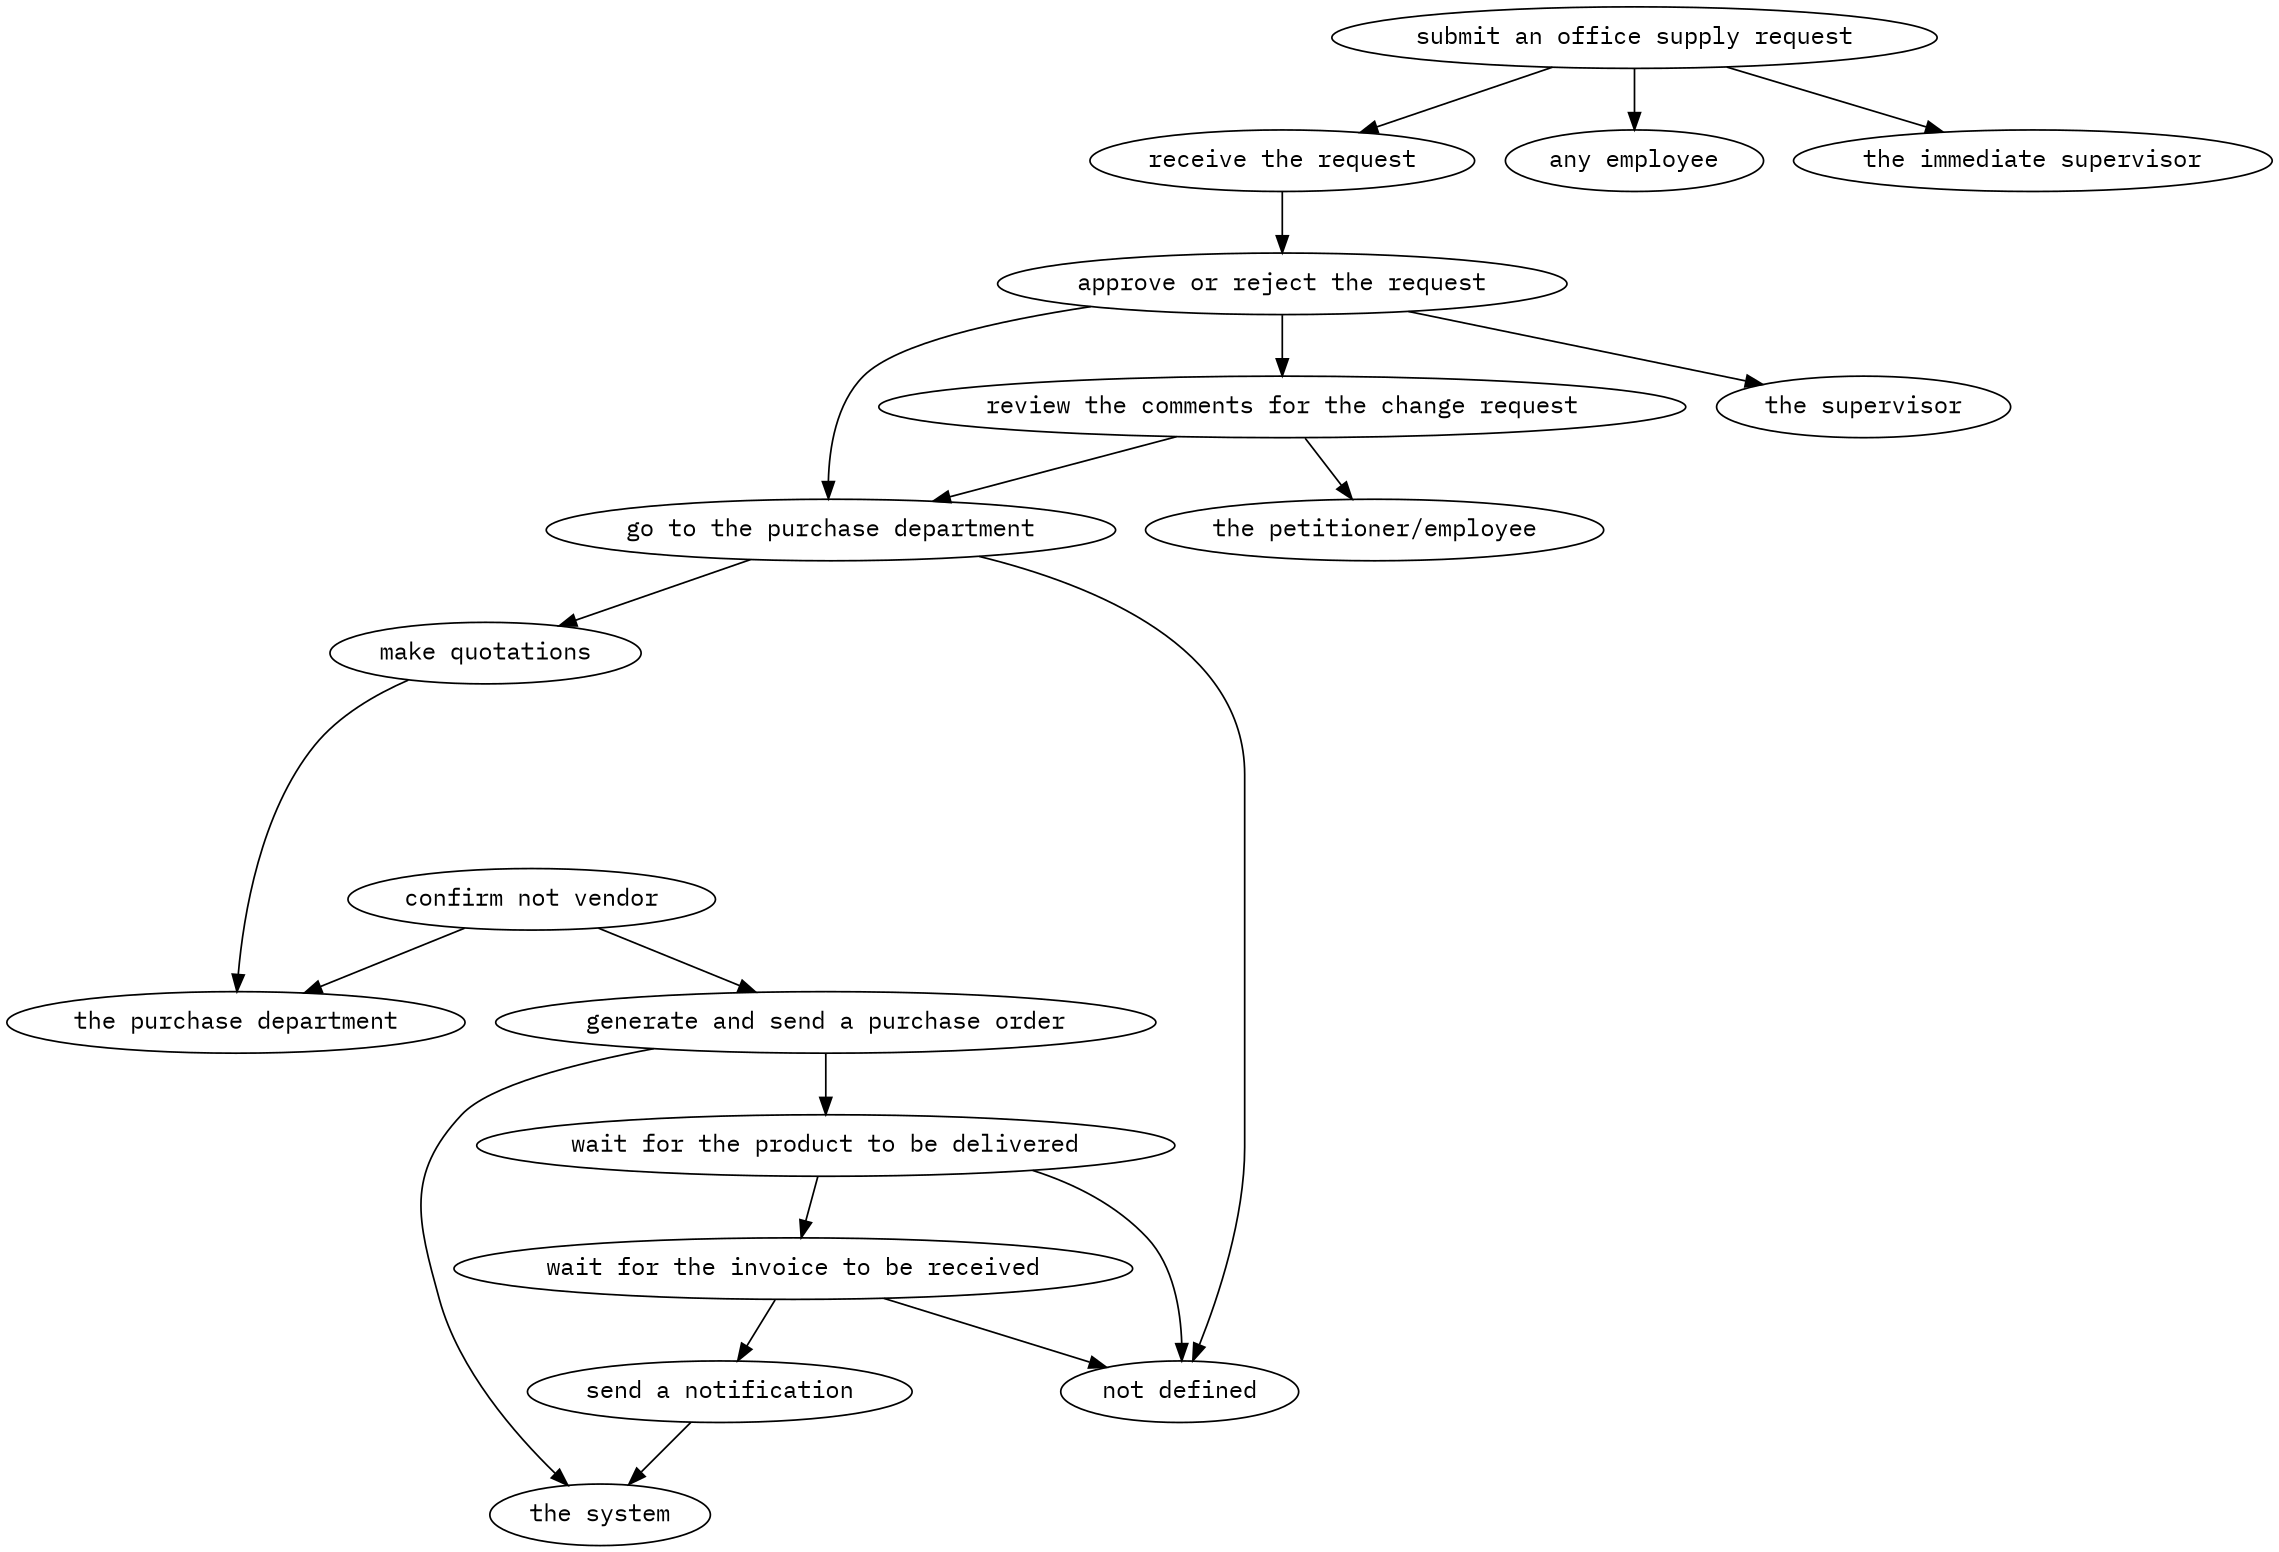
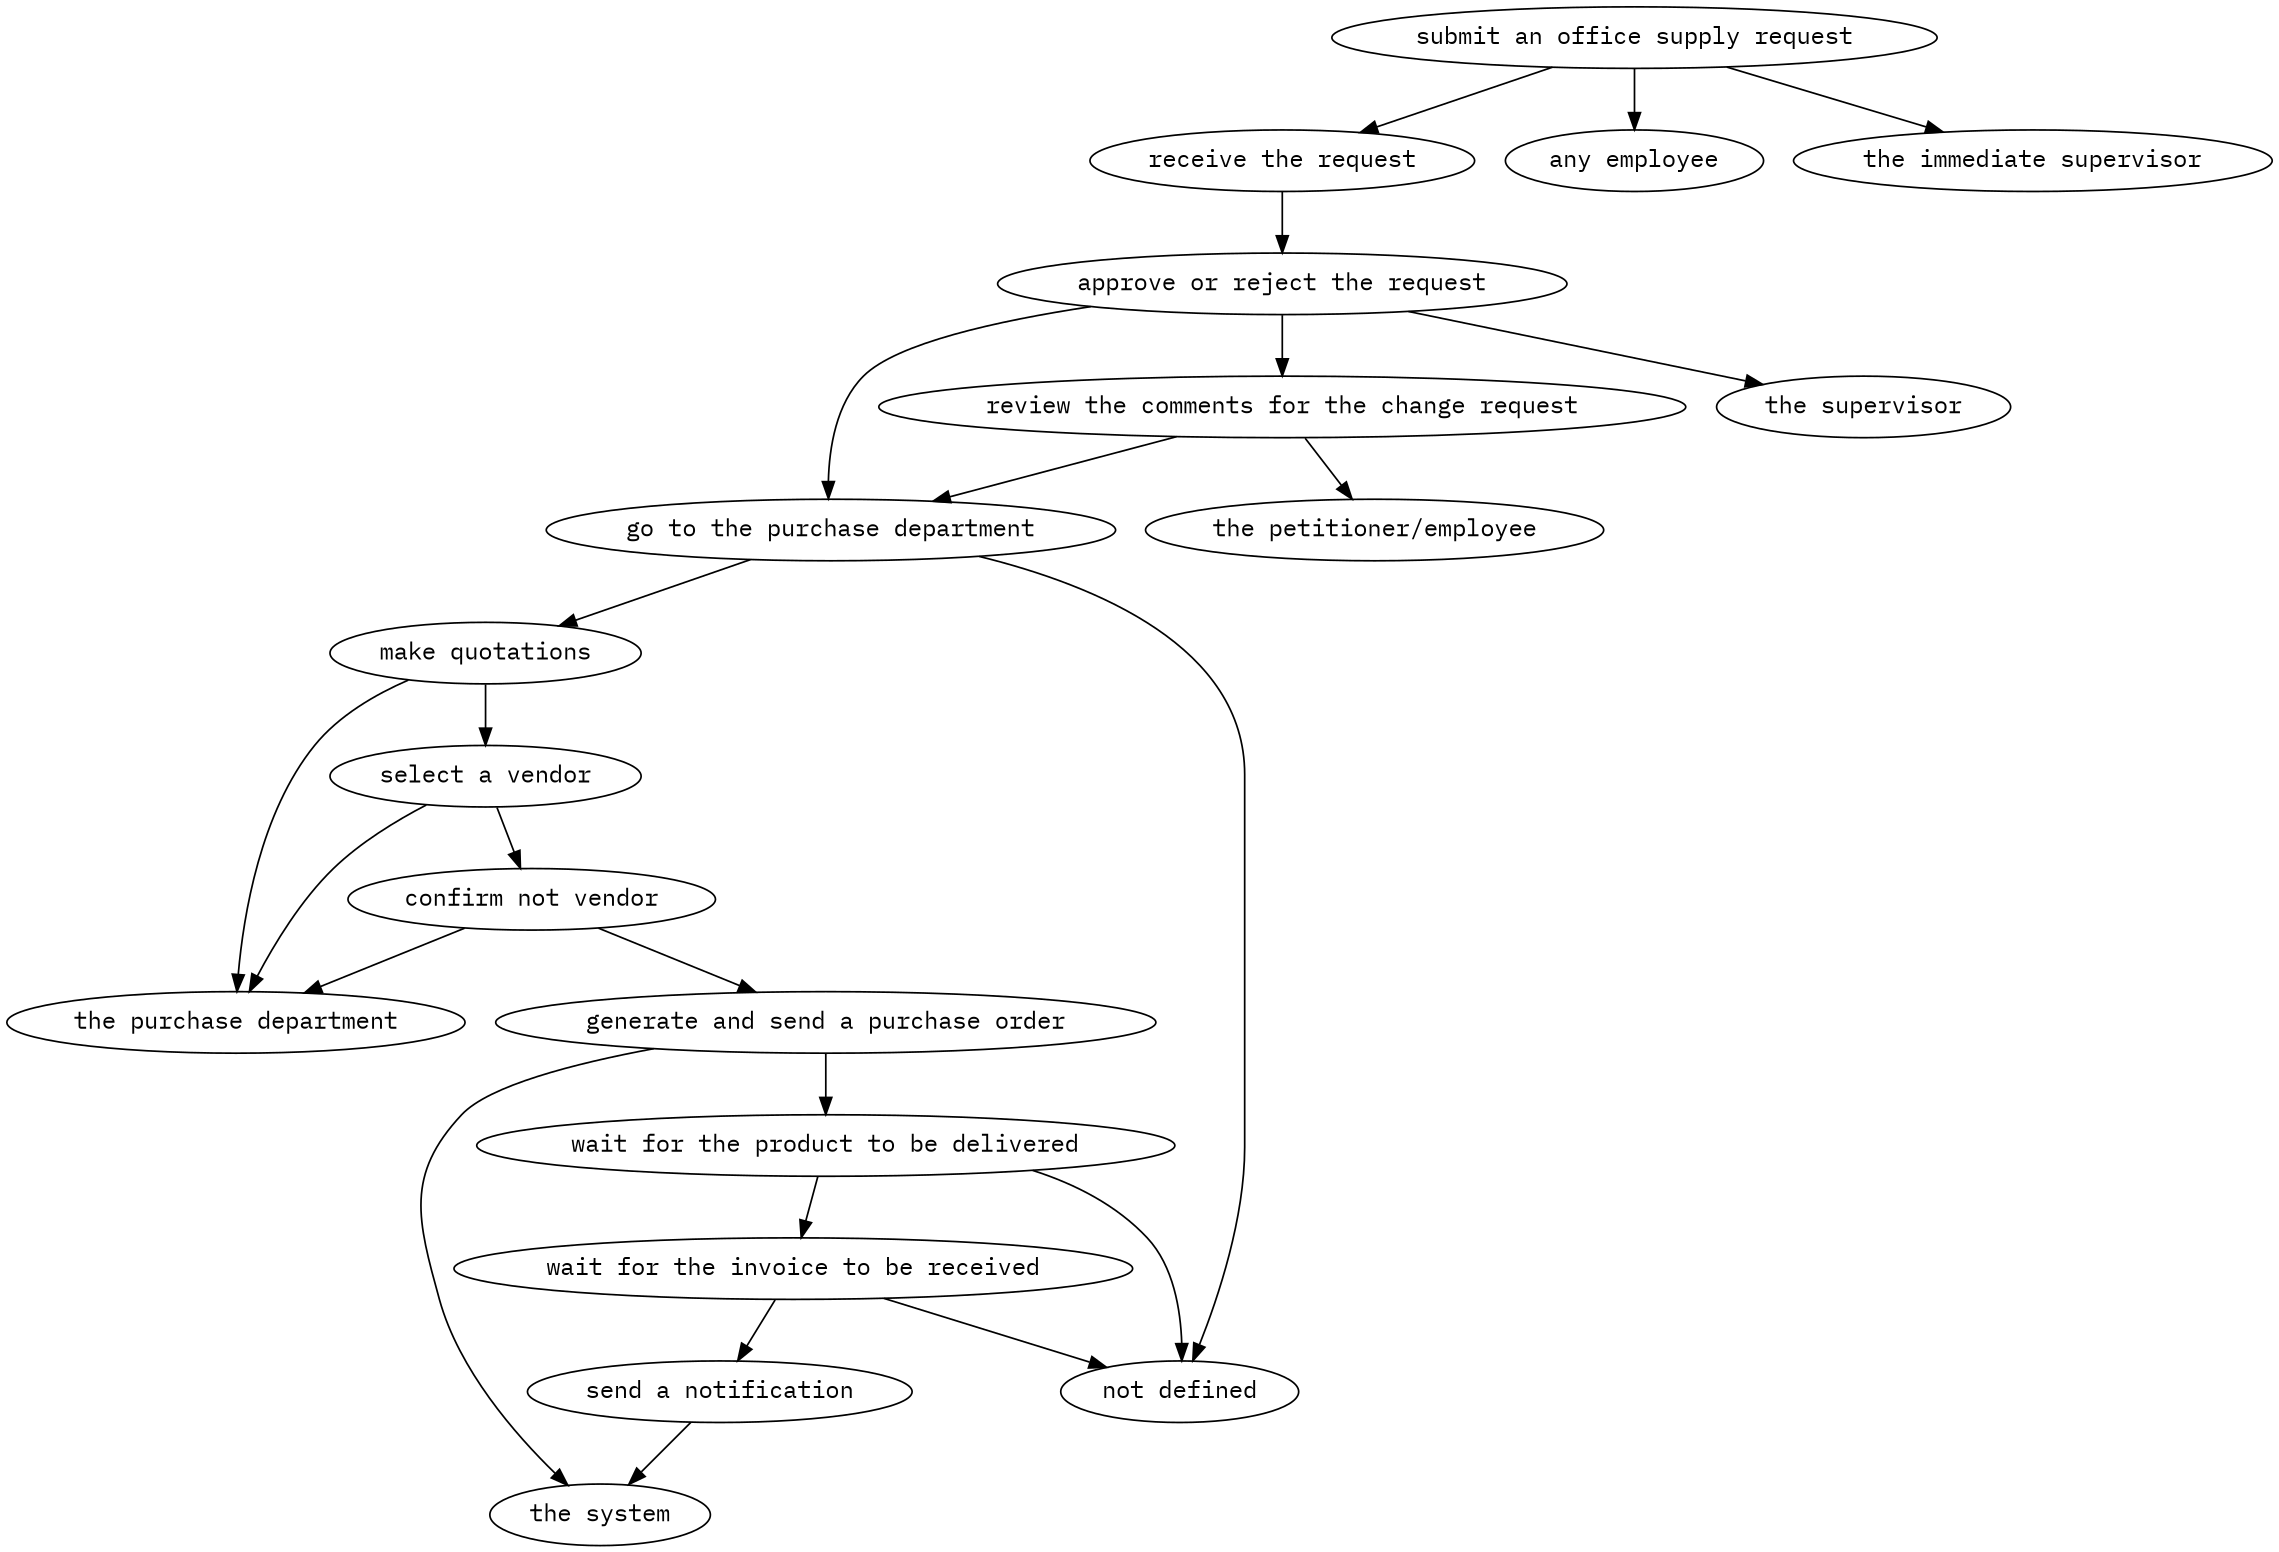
none -> (486, 776)
